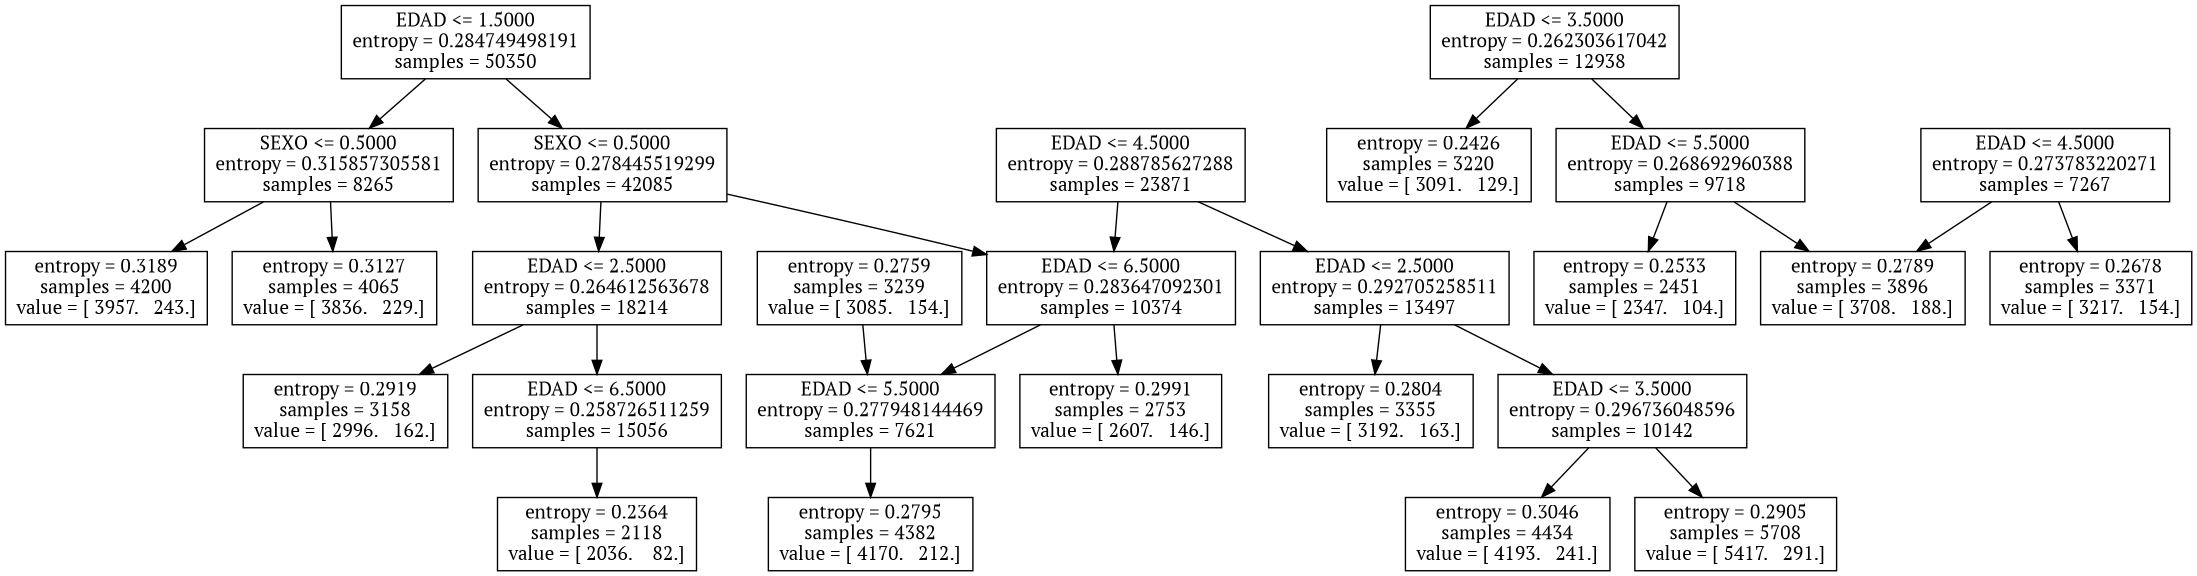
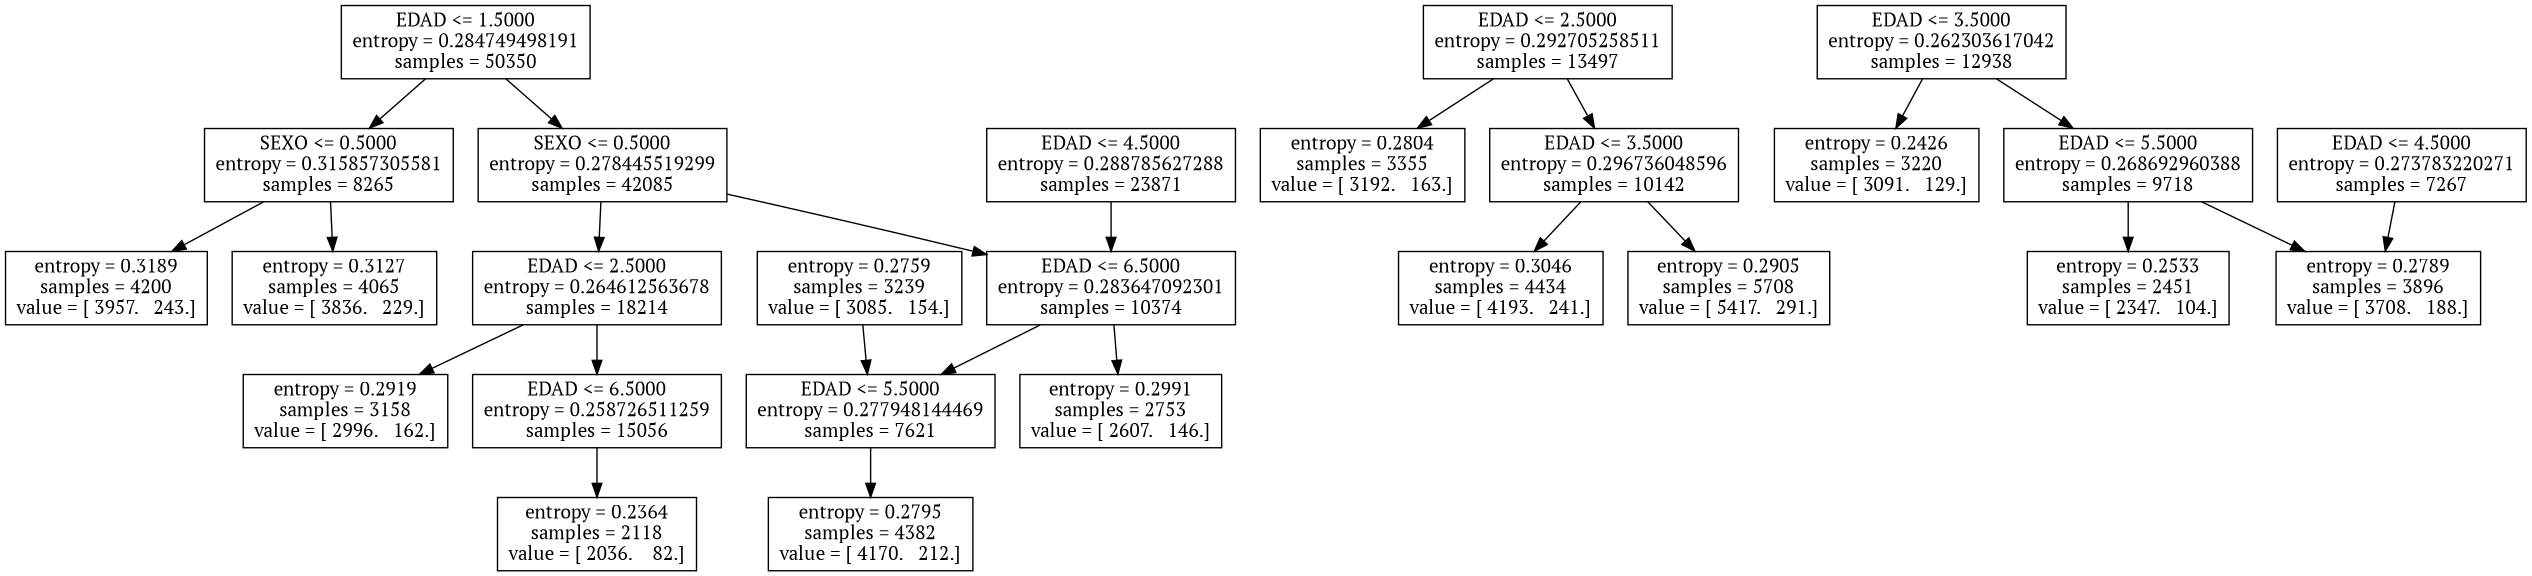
(1246, 224) -> none
(2091, 288) -> none
